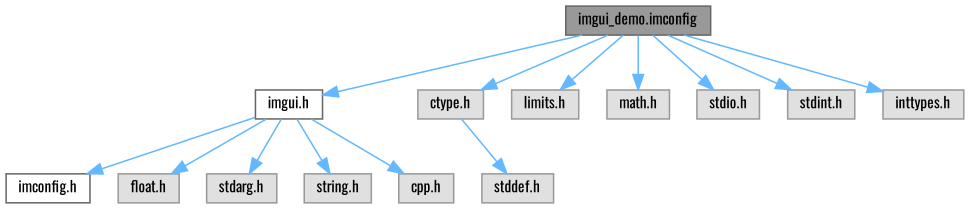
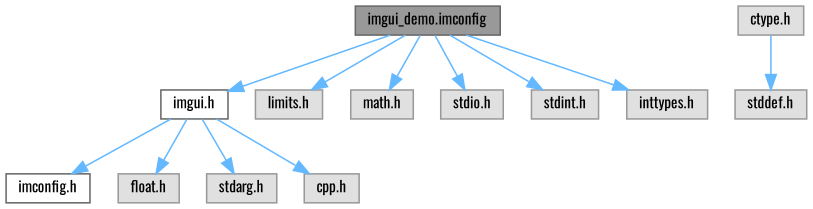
(552, 59) -> none
(338, 188) -> none
